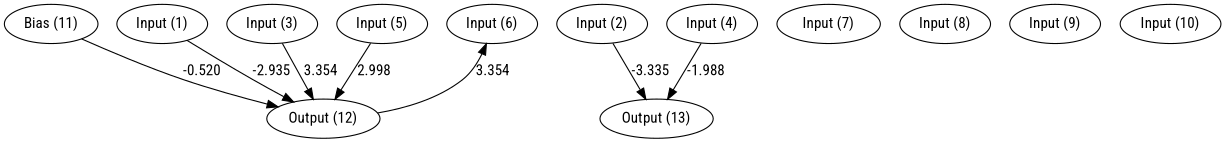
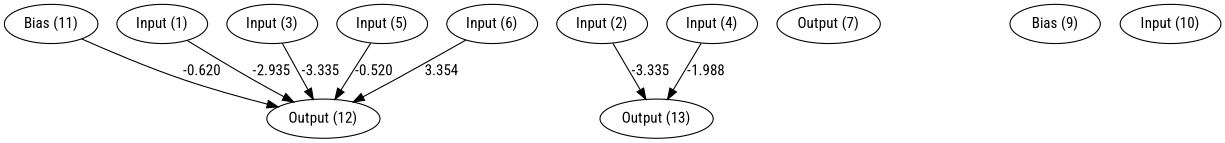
(829, 24) -> (829, 24)
(945, 24) -> none
(1055, 24) -> (1055, 24)
(202, 71) -> (202, 71)
(321, 71) -> (321, 71)
(374, 71) -> (374, 71)
(437, 95) -> (415, 69)
